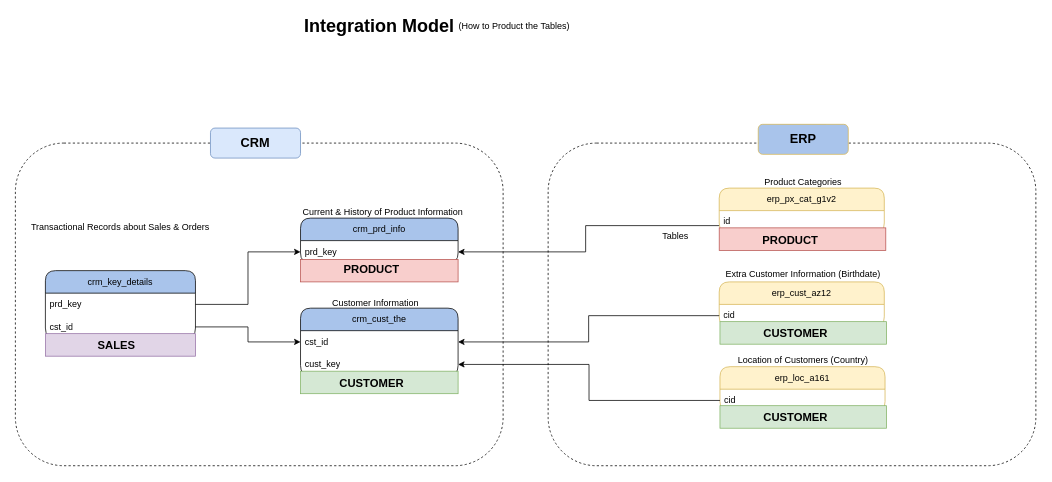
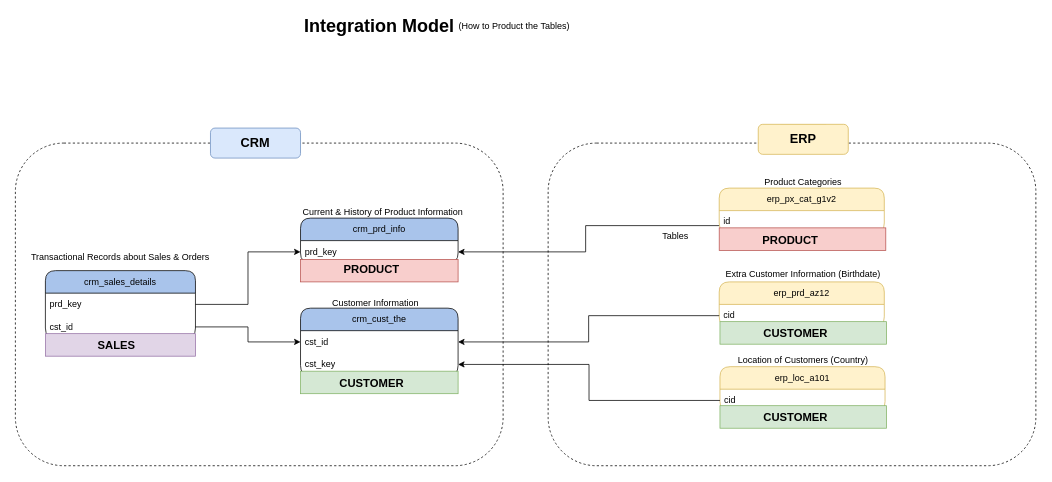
(803, 139) -> (803, 139)
(120, 227) -> (120, 257)
(120, 282) -> (120, 282)
(801, 293) -> (801, 293)
(325, 364) -> (323, 364)
(802, 378) -> (802, 378)
